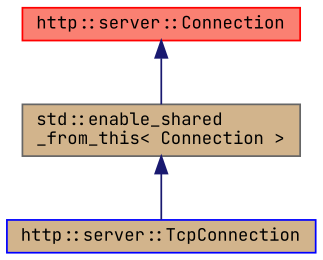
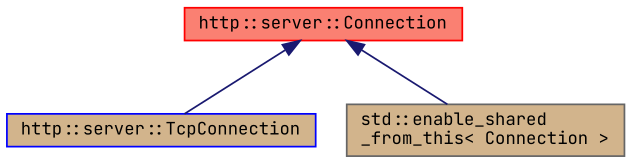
(161, 197) -> (235, 82)
